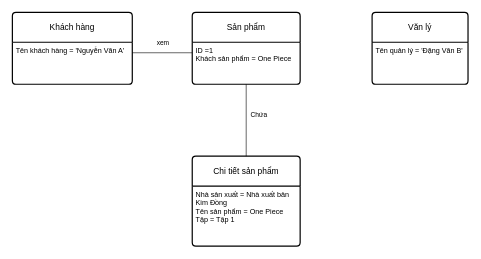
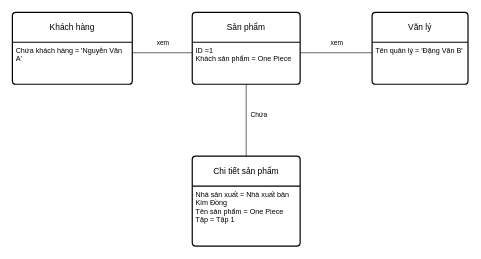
(71, 51) -> (73, 55)
none -> (336, 53)
